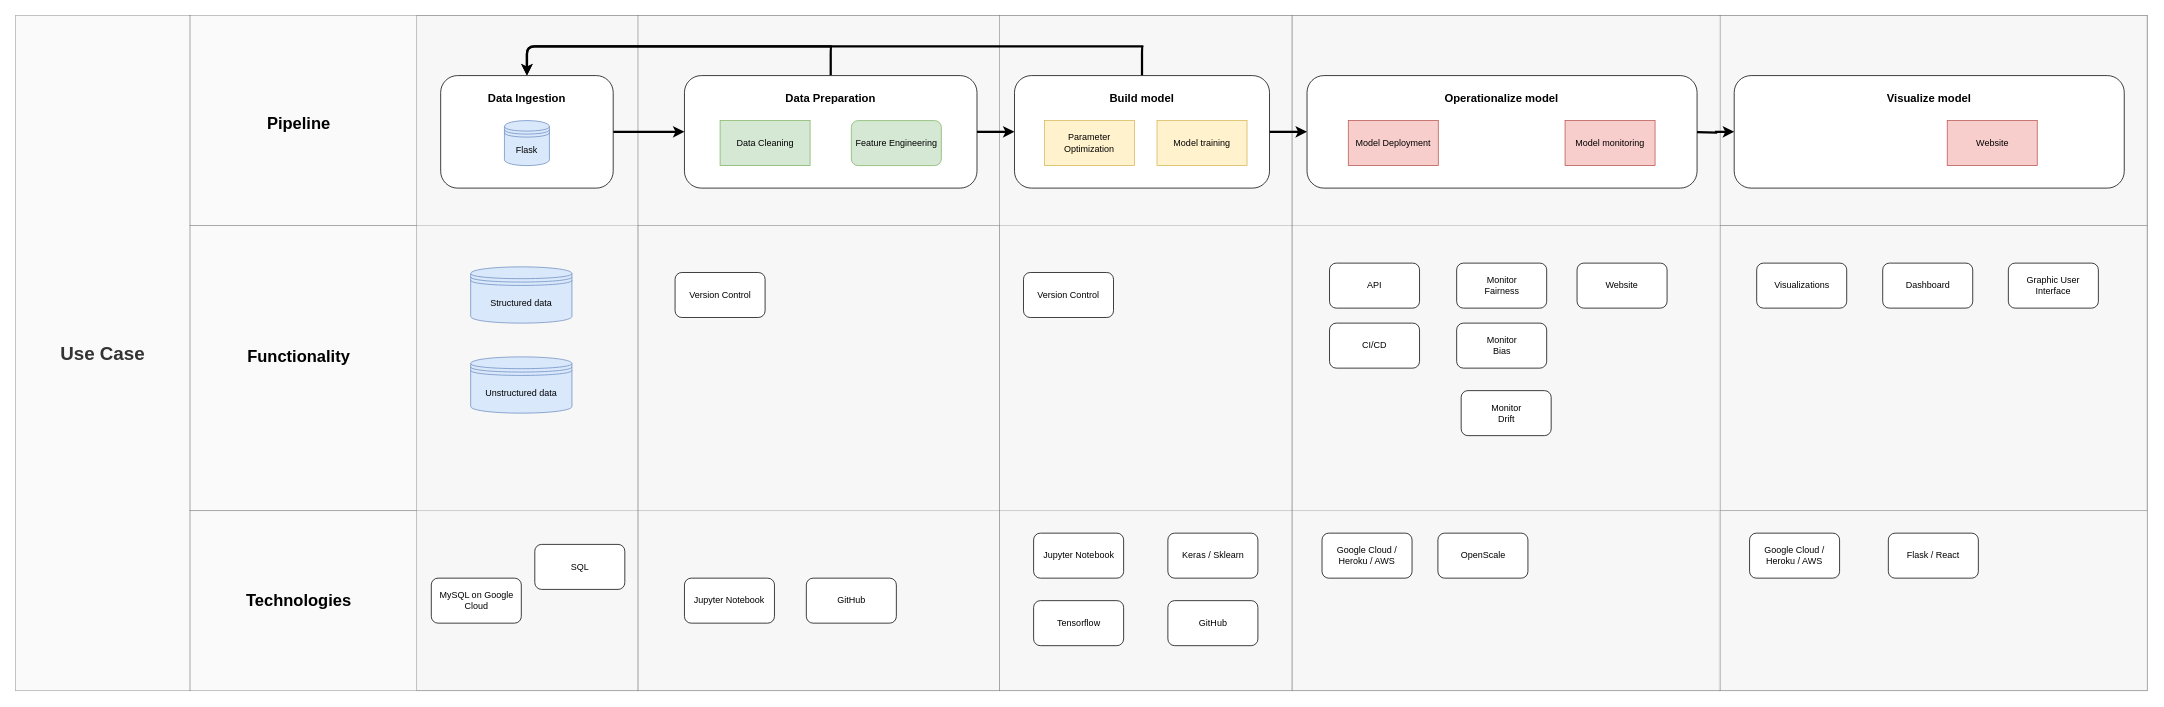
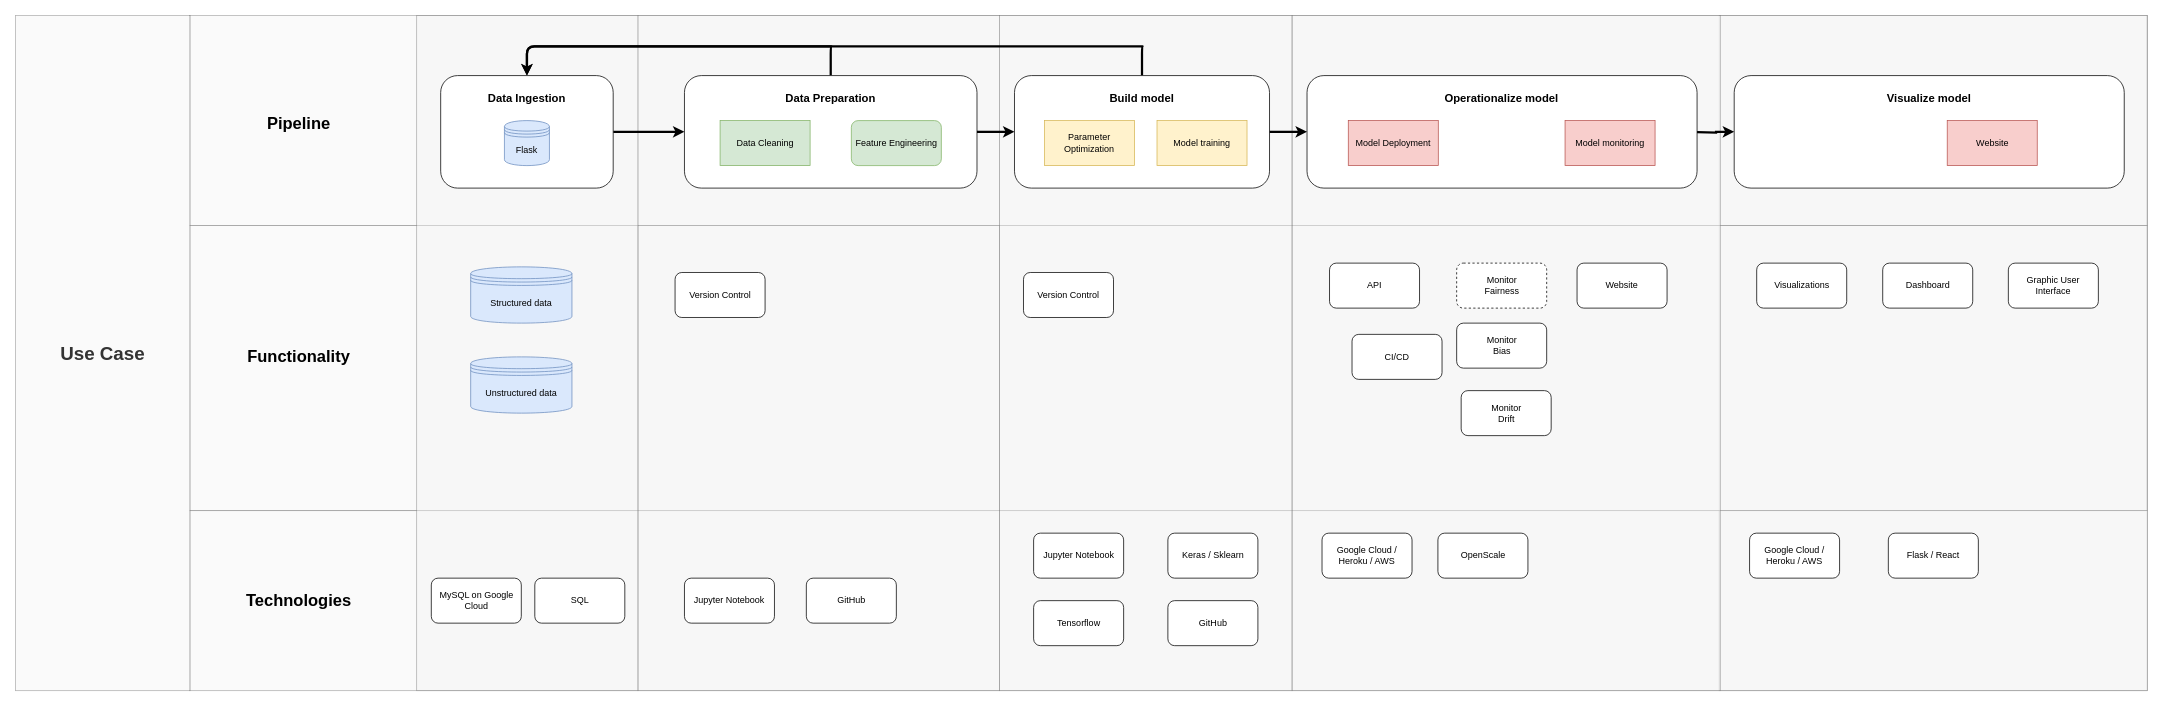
(1502, 285) -> (1502, 285)
(1374, 345) -> (1397, 357)
(580, 567) -> (580, 600)
